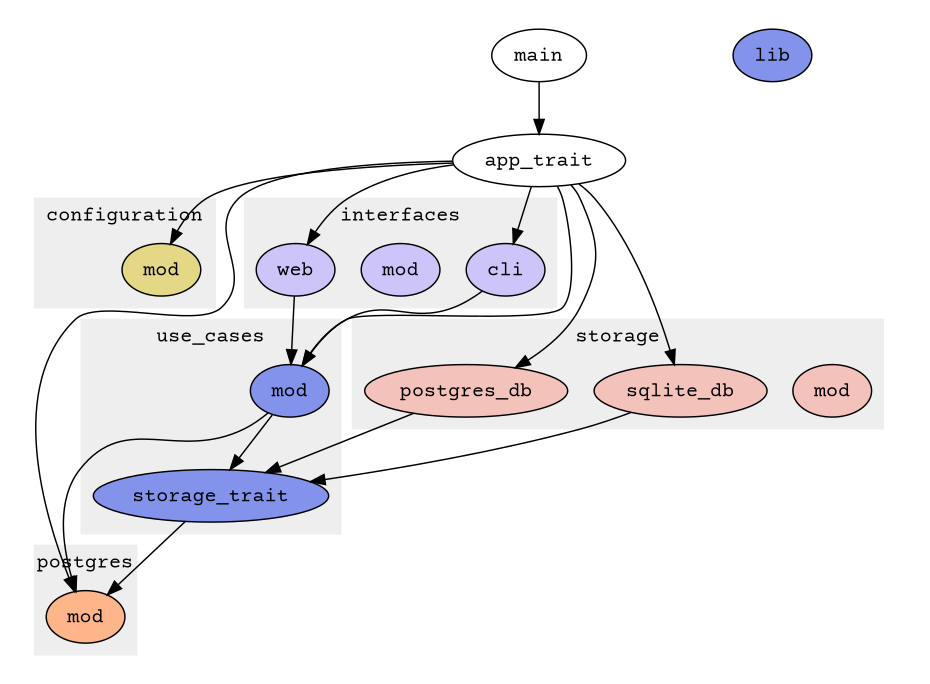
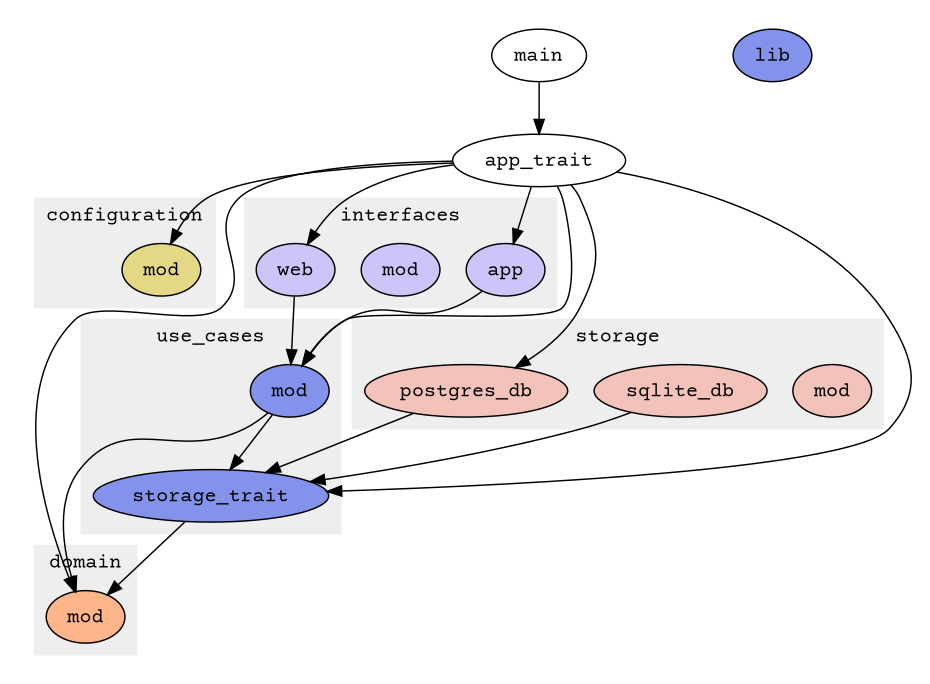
(635, 261) -> (835, 449)
(506, 270) -> (506, 270)
(86, 562) -> (86, 562)
